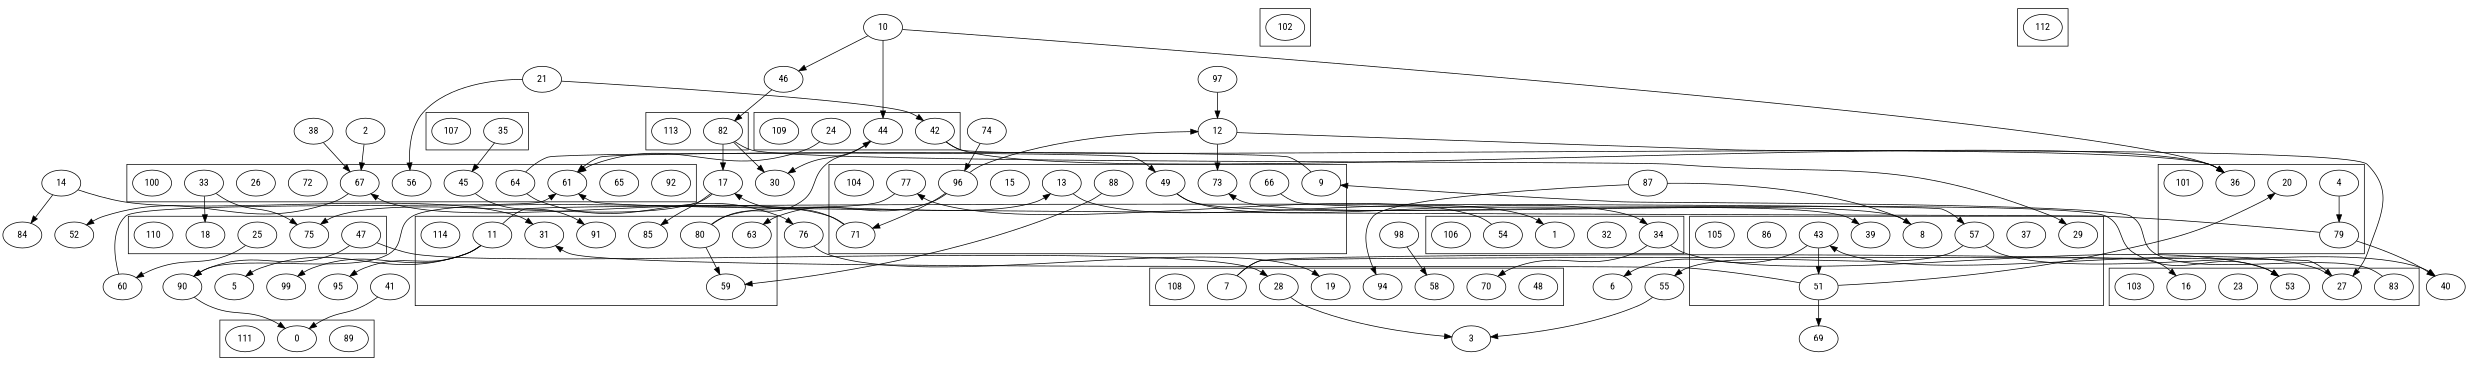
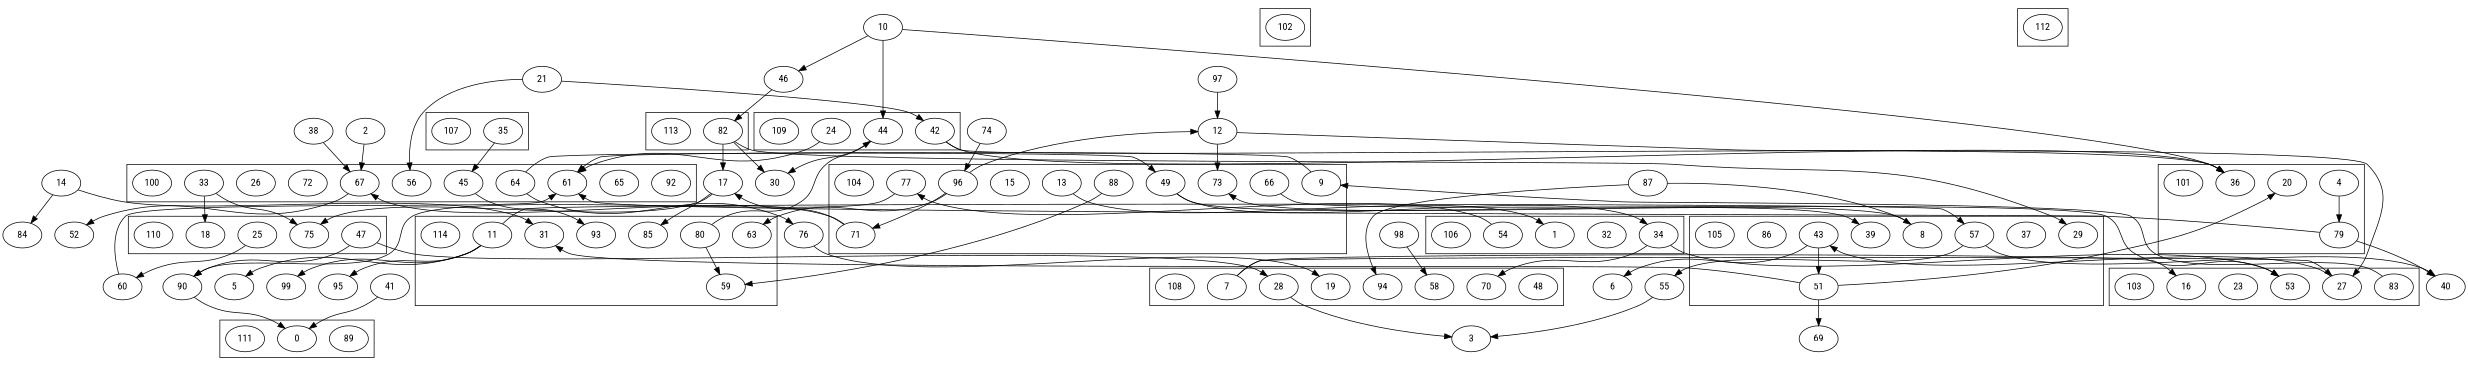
(877, 209) -> none
(596, 235) -> (596, 235)
